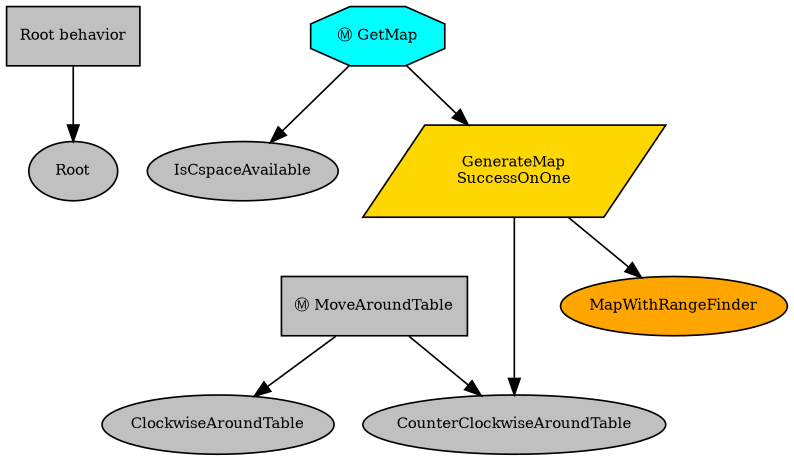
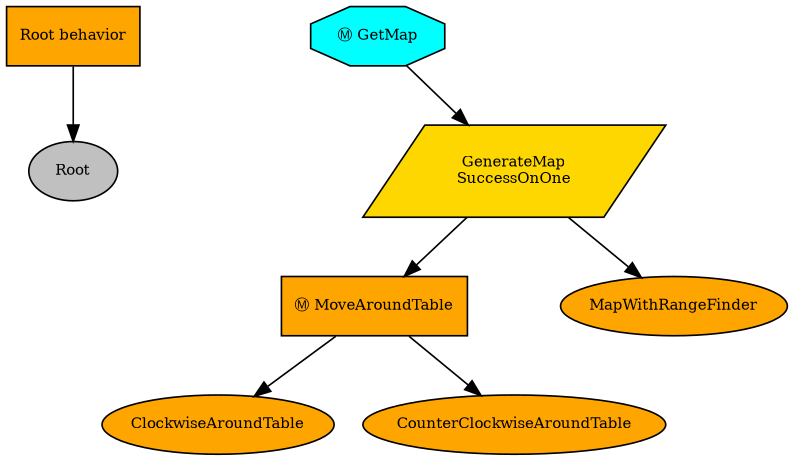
(73, 36) -> (73, 36)
(243, 171) -> none
(514, 298) -> (442, 241)
(374, 306) -> (374, 306)
(218, 425) -> (218, 425)
(514, 425) -> (514, 425)
